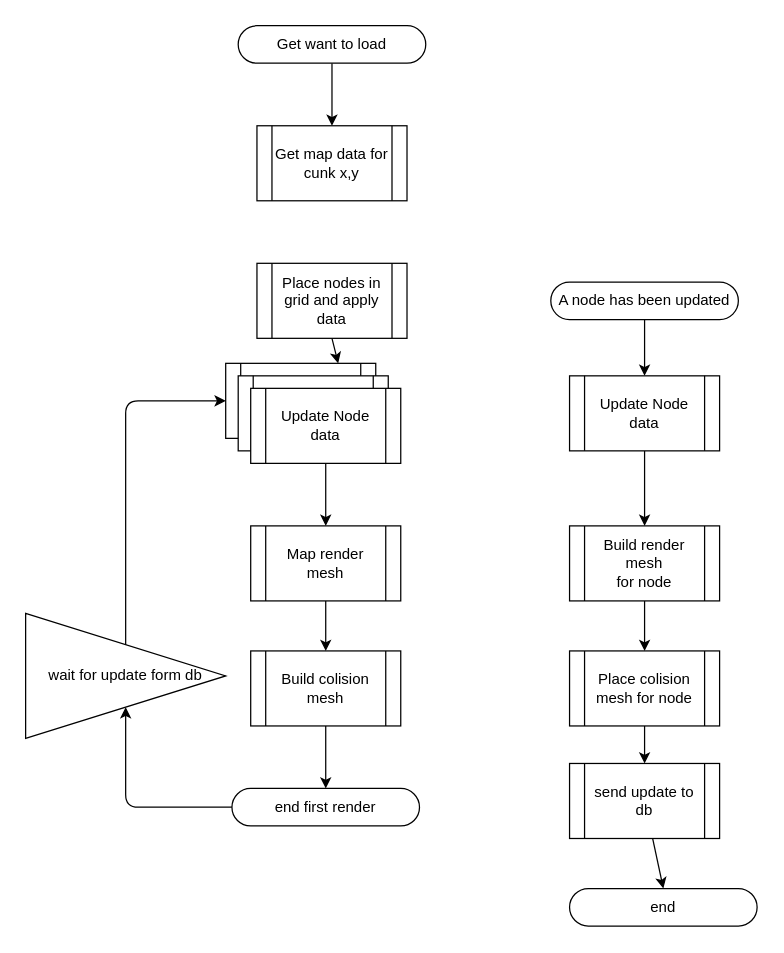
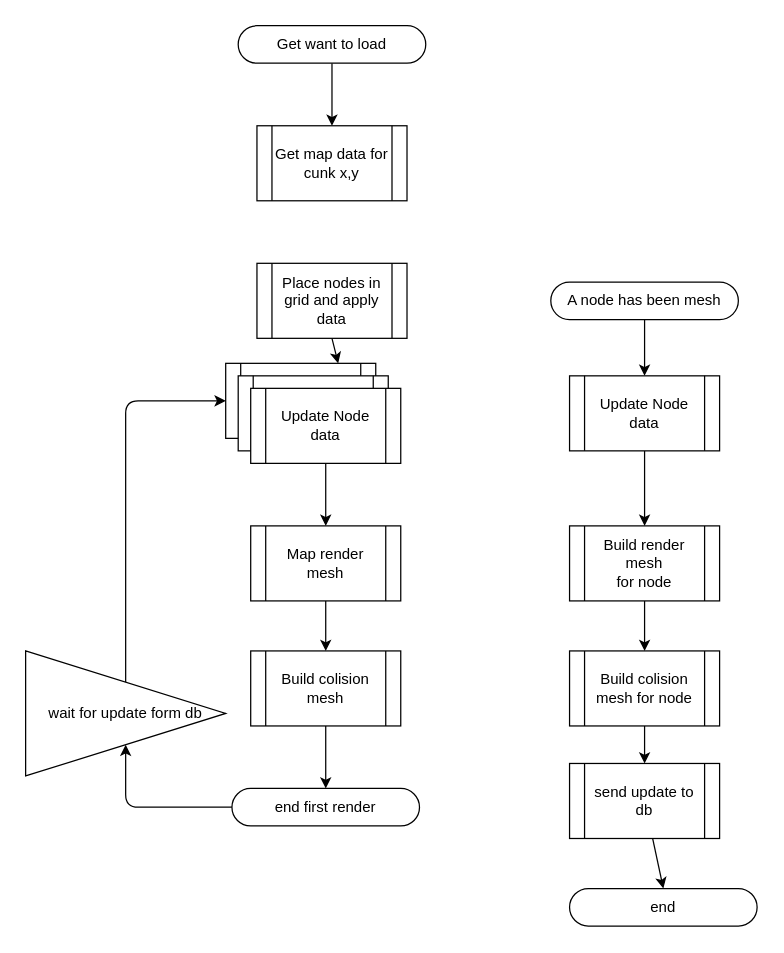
(644, 301) -> (644, 301)
(126, 676) -> (126, 713)
(644, 688) -> (644, 688)
